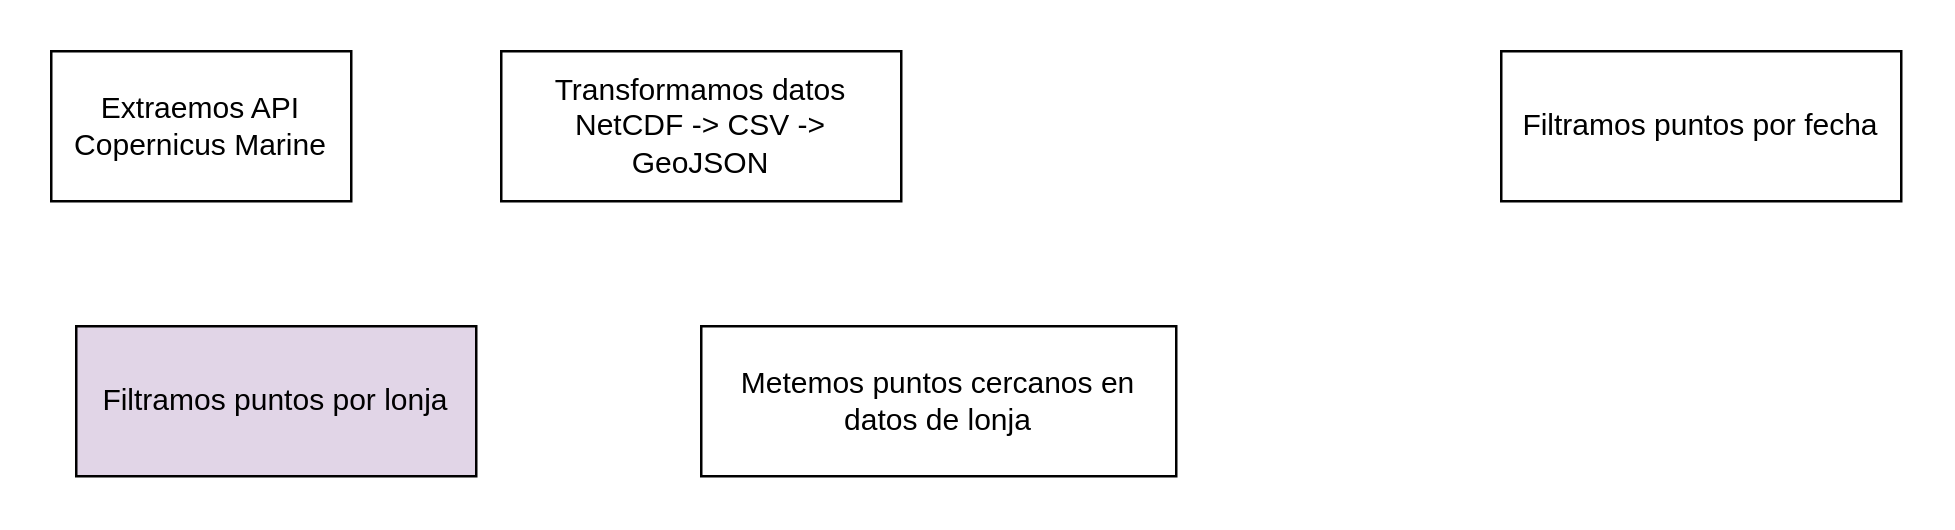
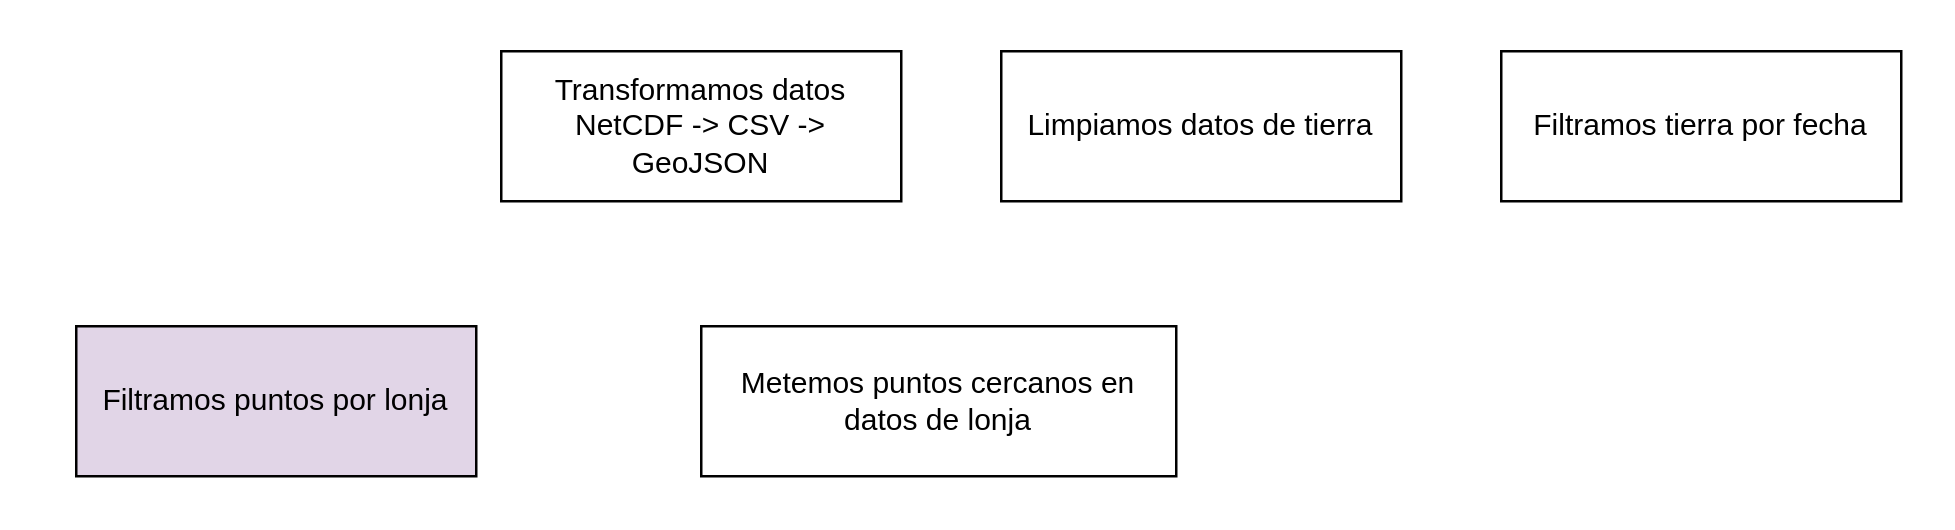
(201, 126) -> none
none -> (1201, 126)
(1701, 126) -> (1701, 126)
